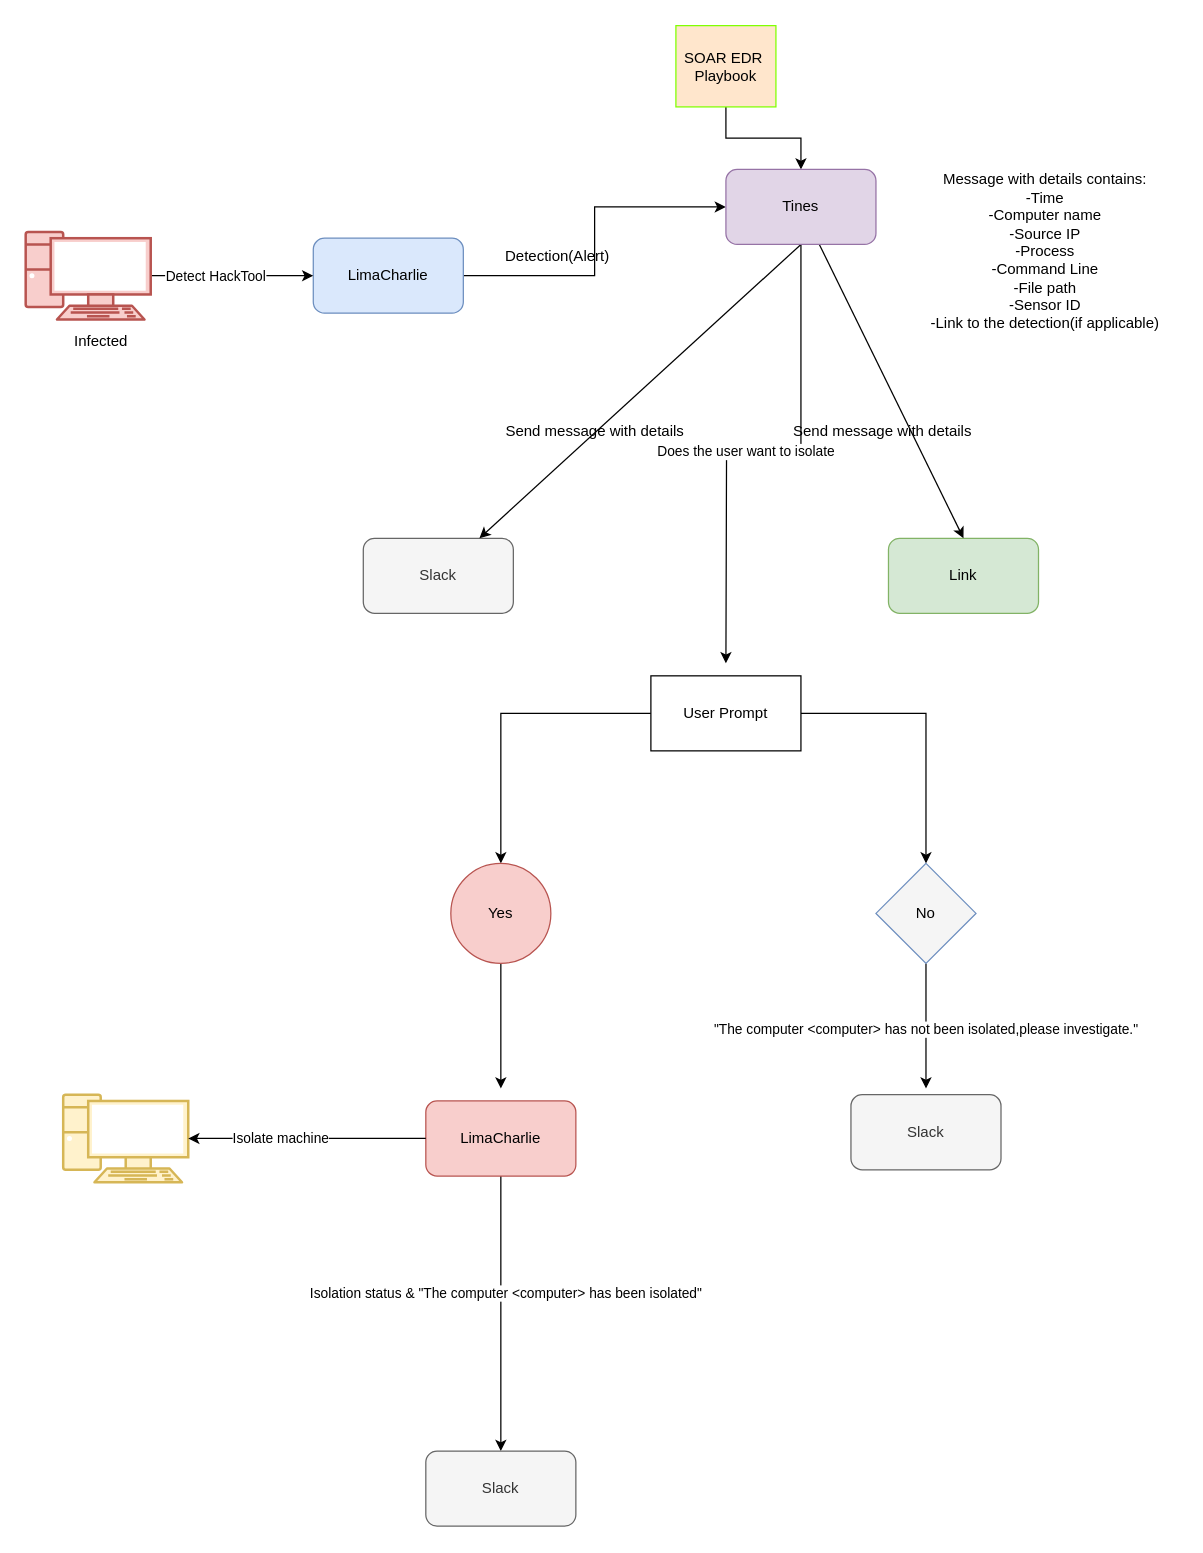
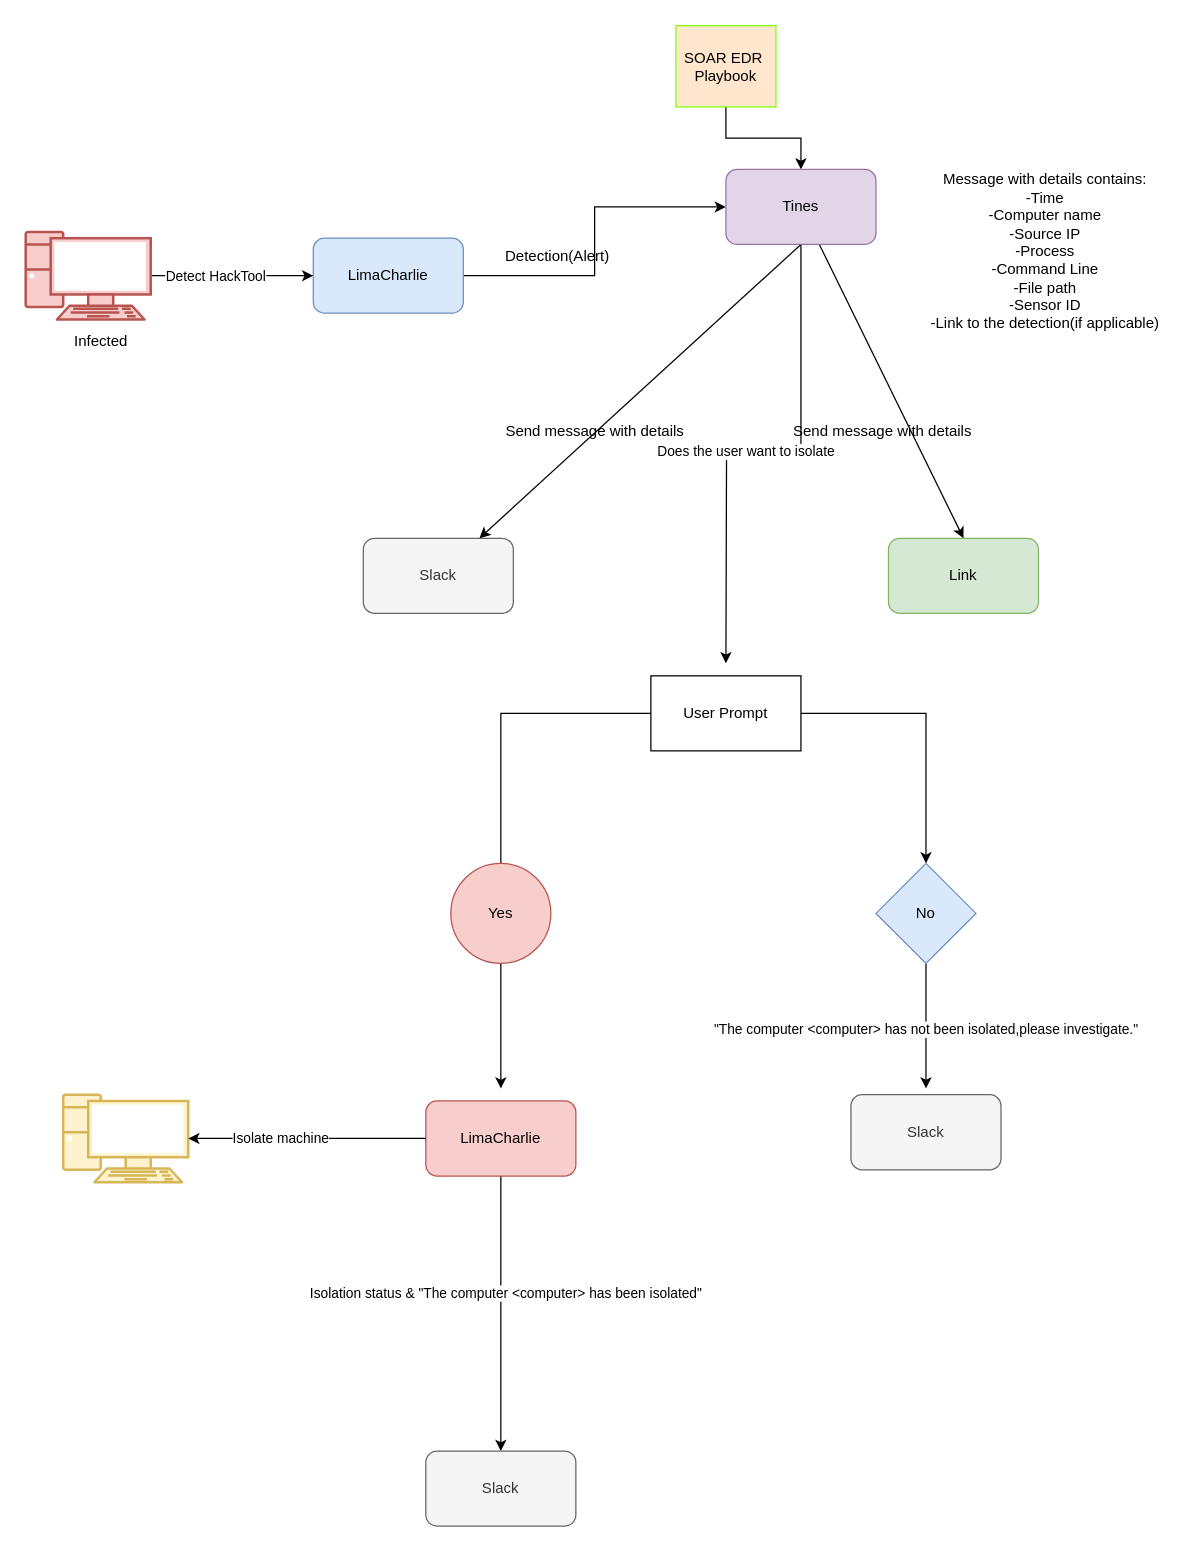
(501, 853) -> (501, 856)
(926, 913) -> (926, 913)
